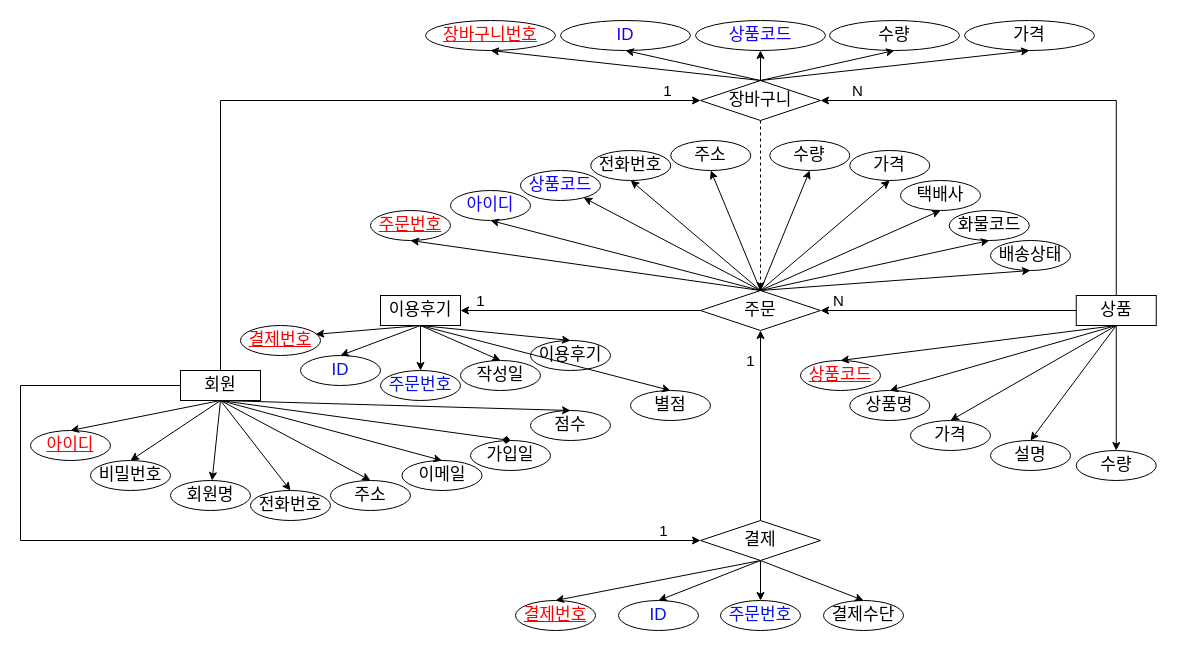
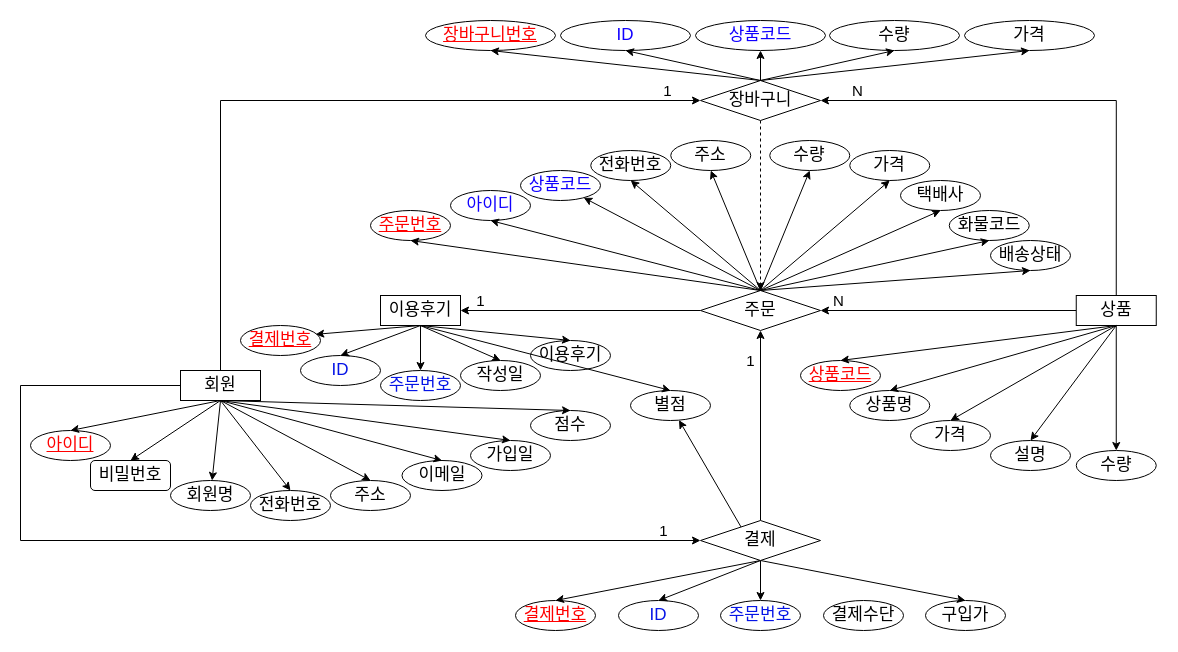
(502, 439) -> (502, 439)
(131, 476) -> (131, 476)
(810, 580) -> (712, 477)
none -> (864, 581)
none -> (966, 616)
